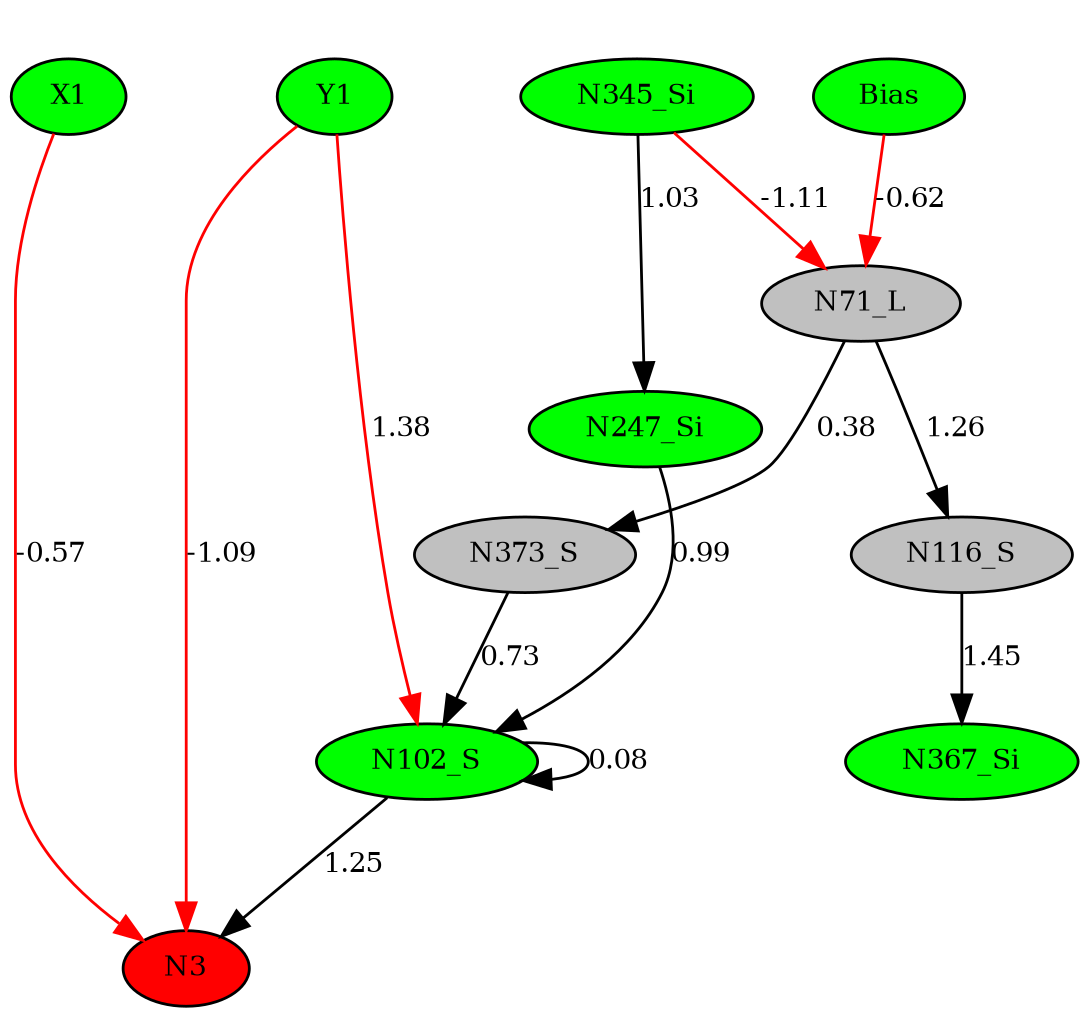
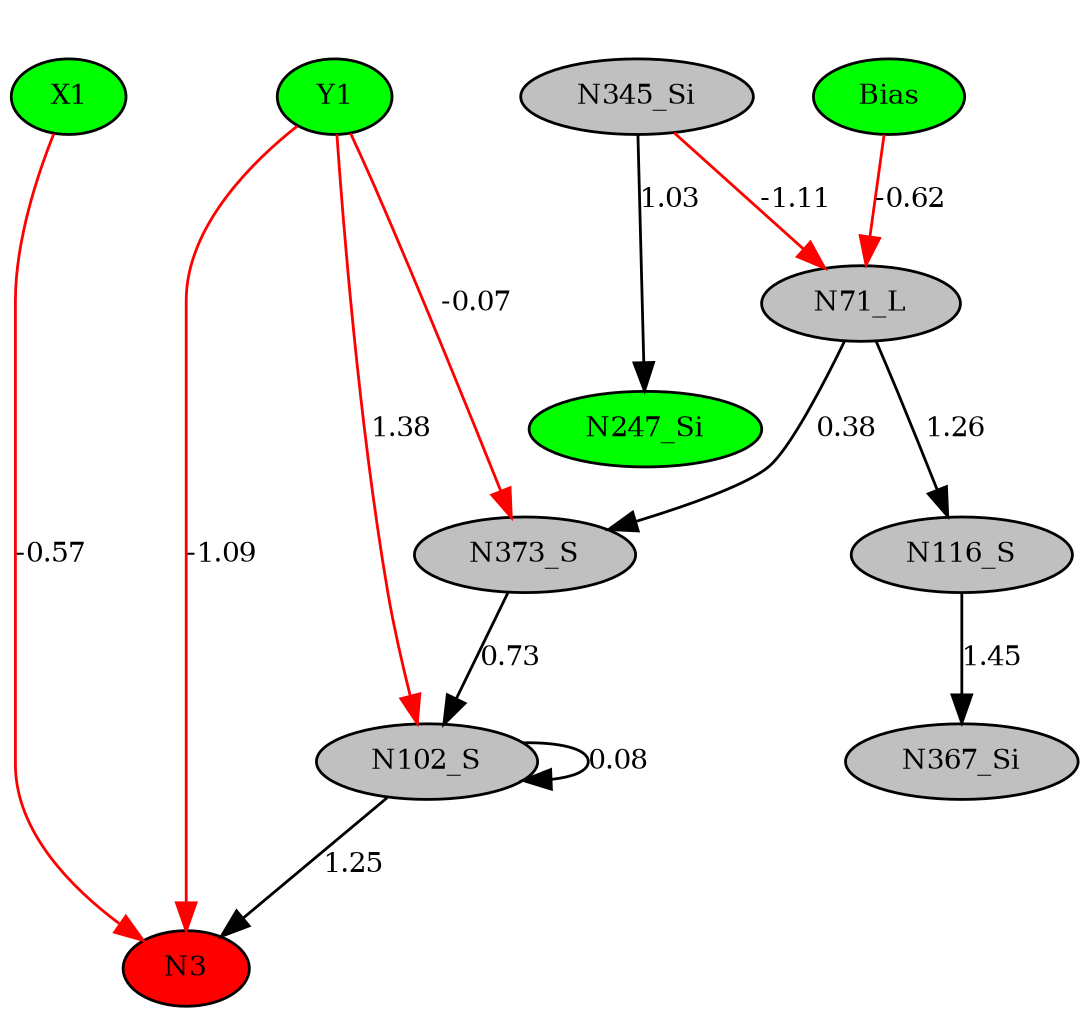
(637, 97) -> (637, 97)
none -> (428, 311)
(645, 619) -> none
(427, 762) -> (427, 762)
(962, 762) -> (962, 762)
